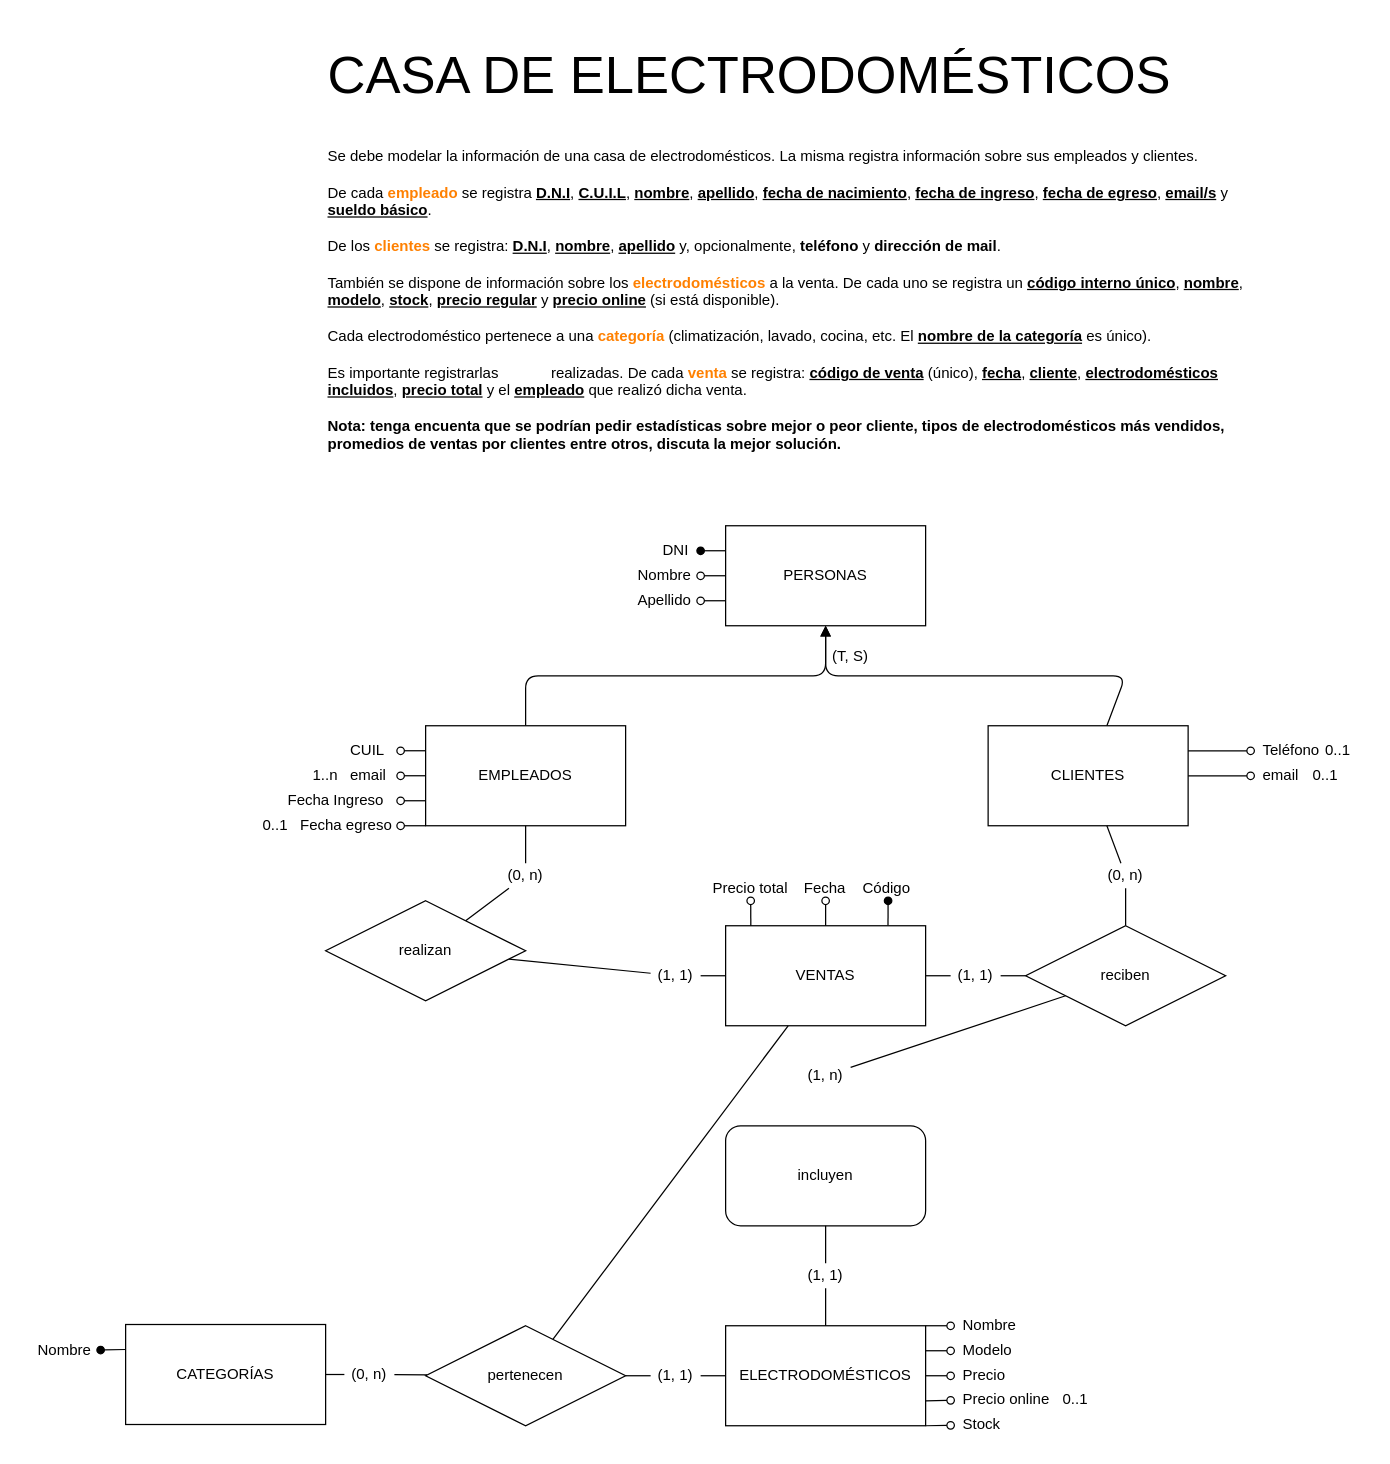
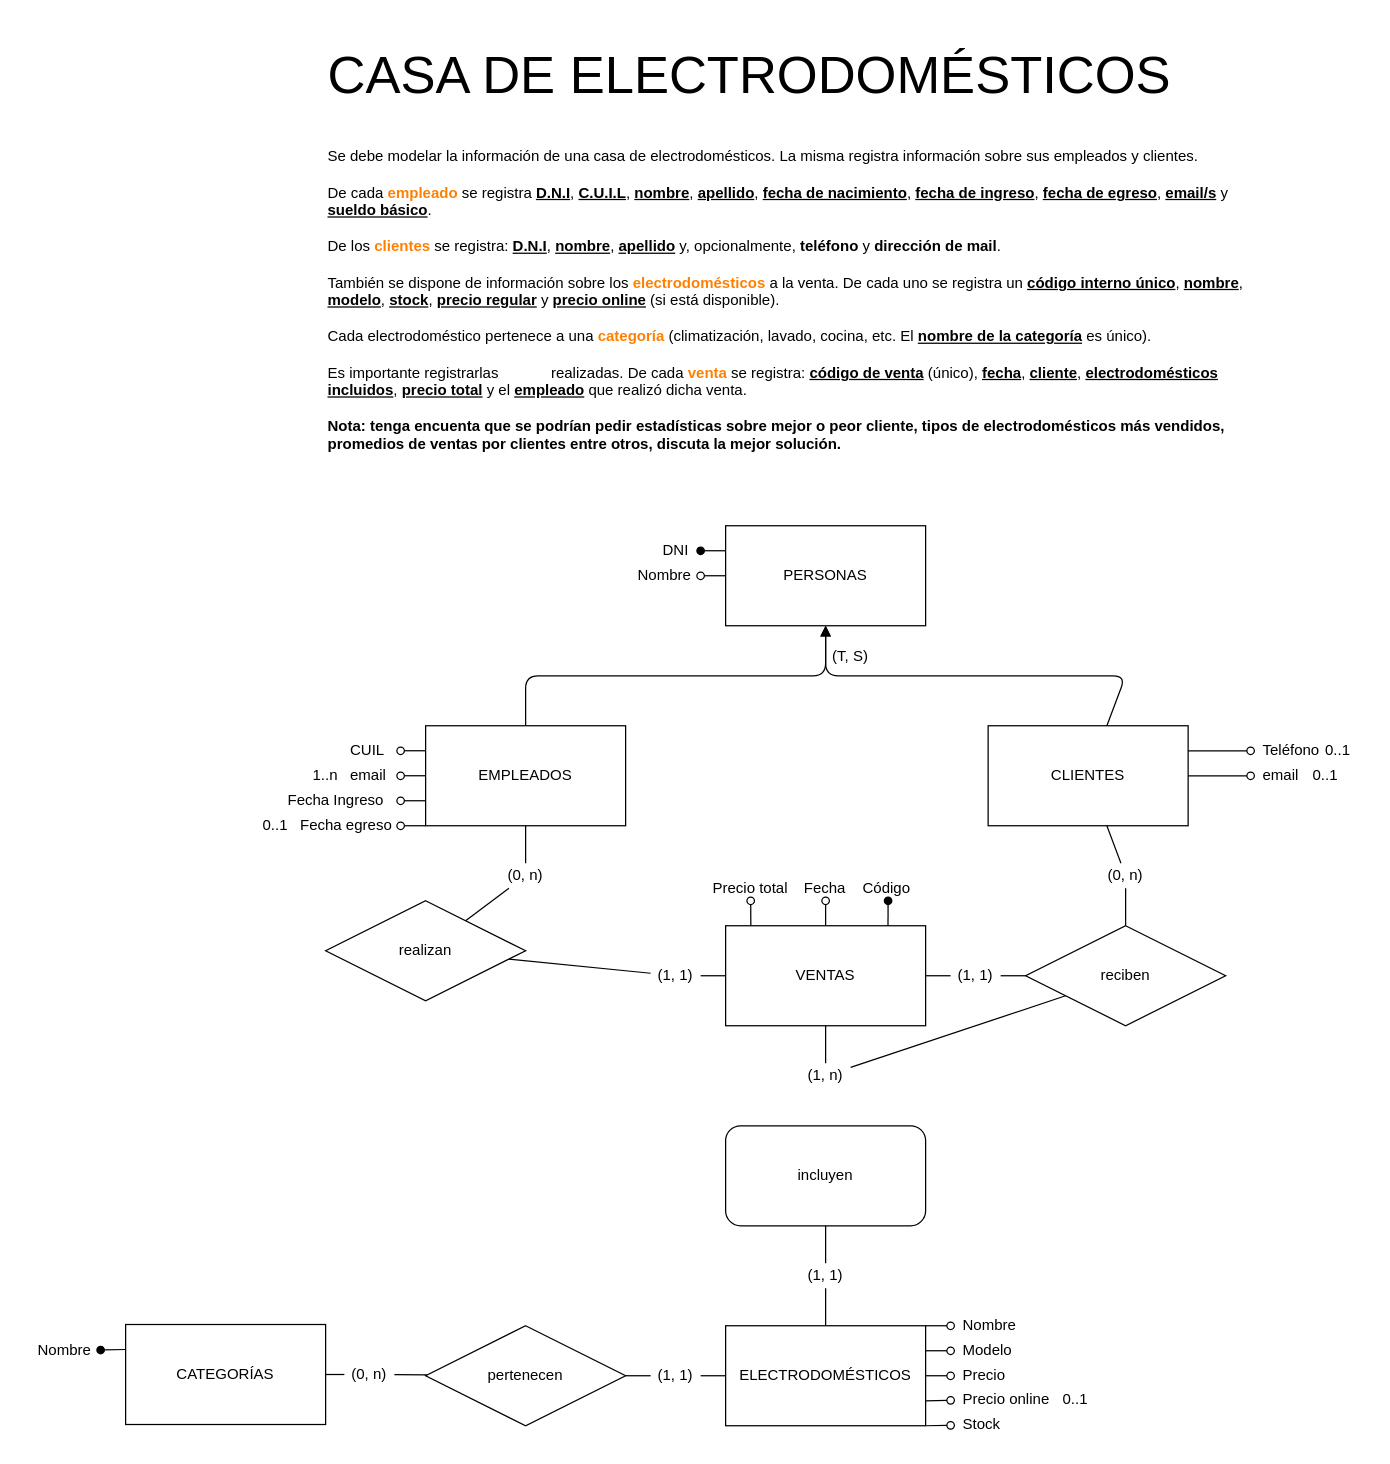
(663, 601) -> none
(716, 601) -> none
(671, 1182) -> (826, 1044)
